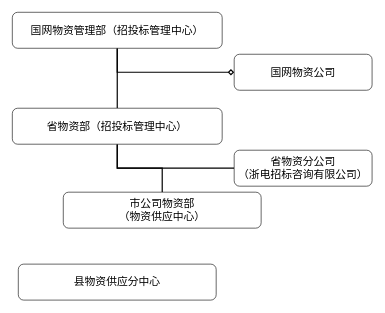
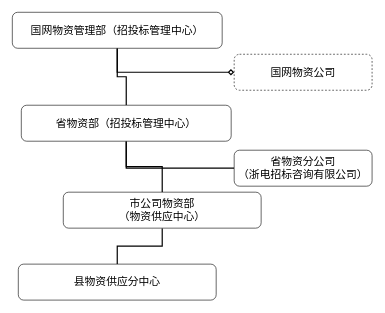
(303, 72) -> (303, 72)
(117, 126) -> (126, 123)
none -> (140, 246)
